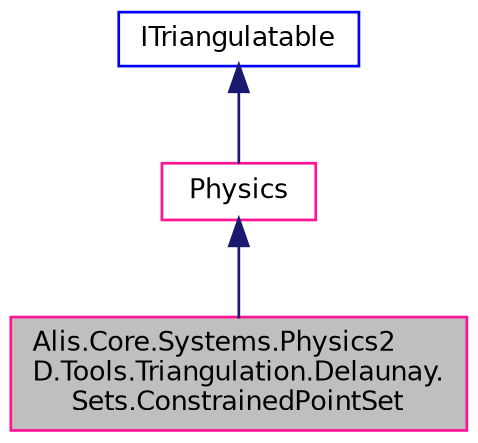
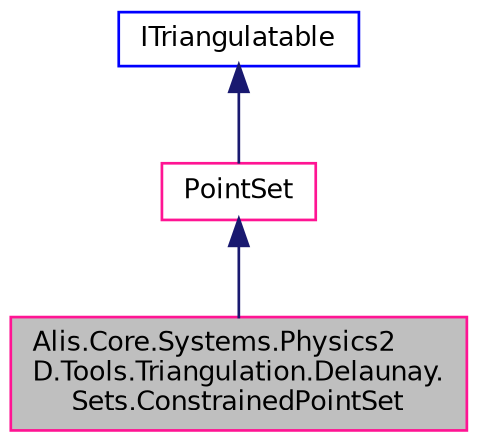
(239, 192) -> (239, 192)
